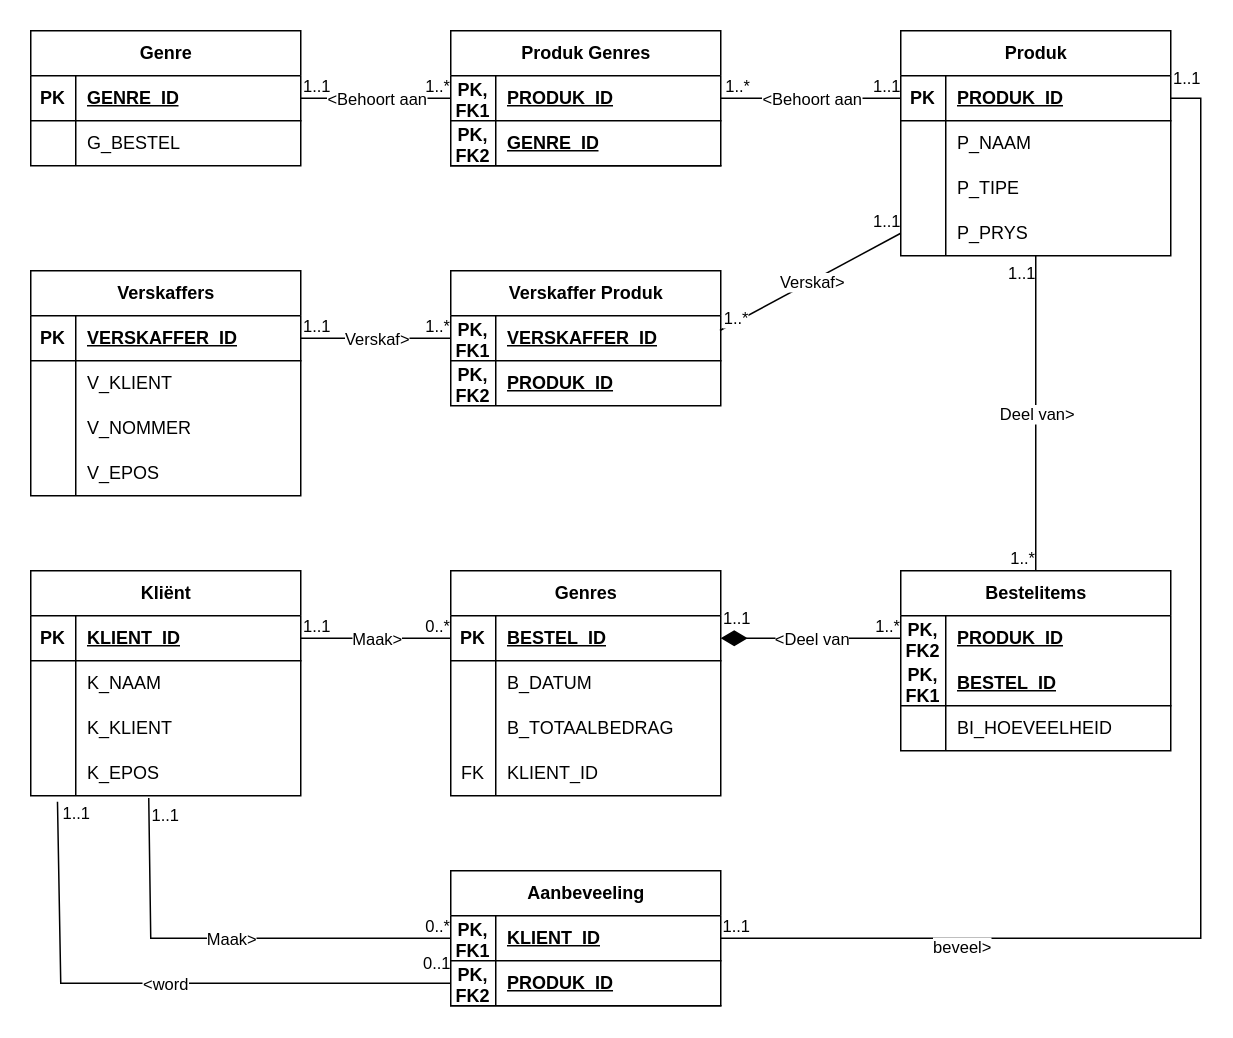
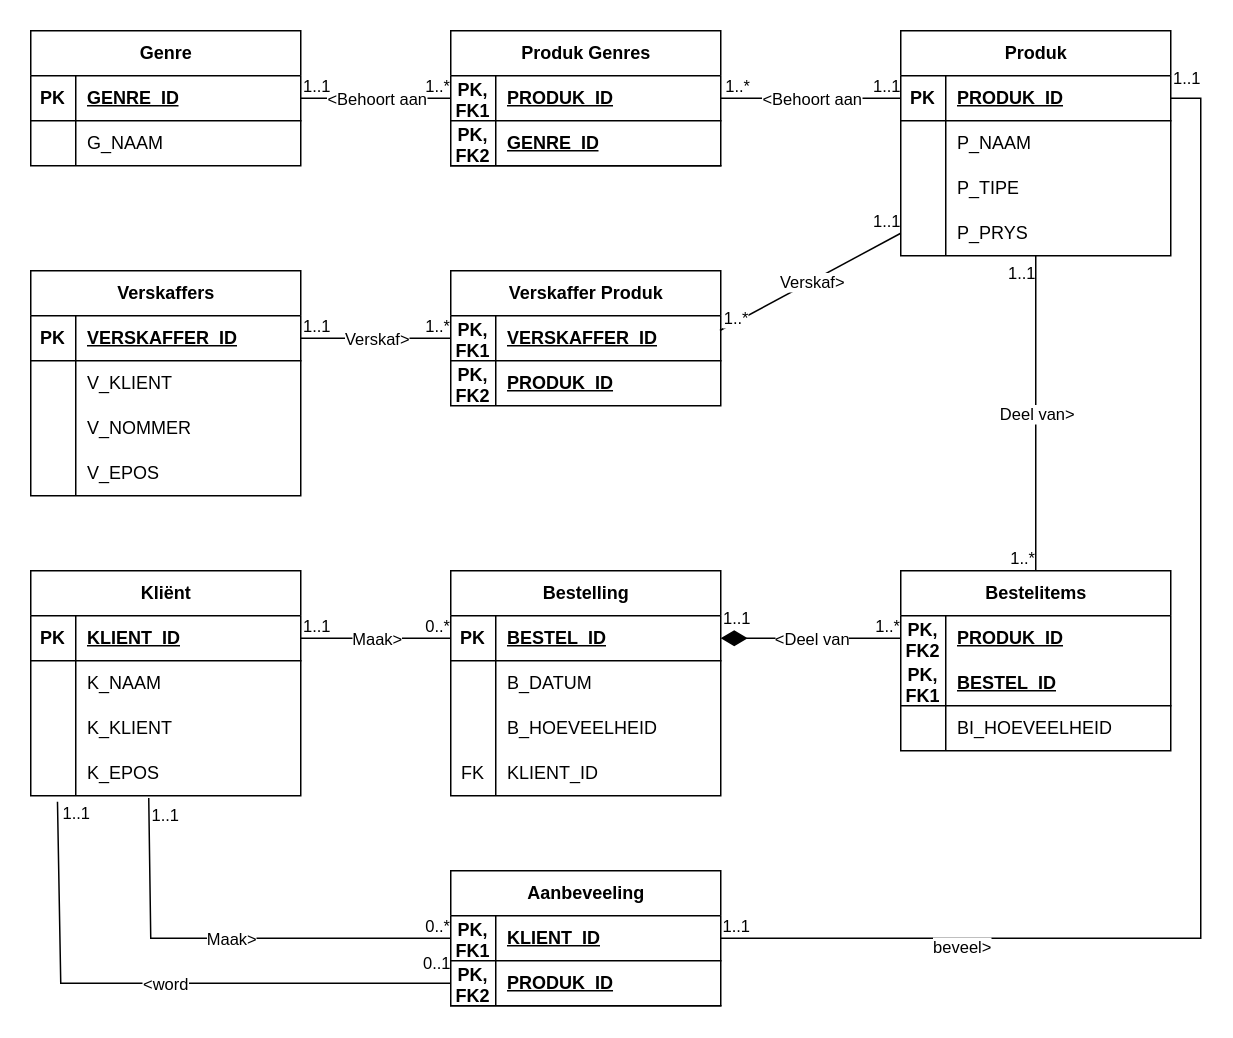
(128, 143) -> (118, 143)
(587, 593) -> (587, 593)
(578, 728) -> (573, 728)
